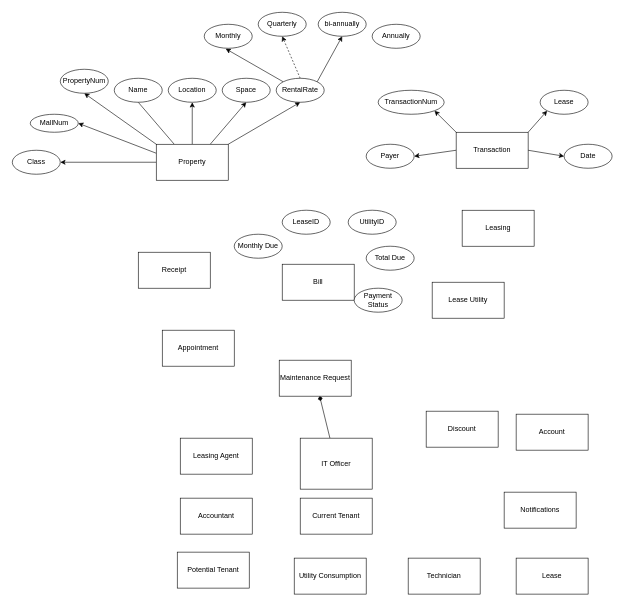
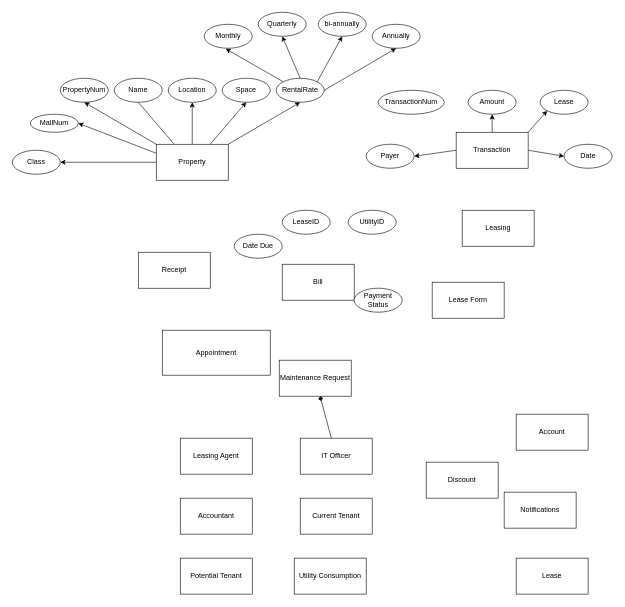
(292, 60) -> (292, 60)
none -> (358, 71)
(84, 81) -> (84, 90)
none -> (492, 102)
none -> (492, 119)
(451, 127) -> none
(258, 246) -> (258, 246)
(390, 258) -> none
(468, 300) -> (468, 300)
(198, 348) -> (216, 353)
(462, 429) -> (462, 480)
(336, 464) -> (336, 456)
(213, 570) -> (216, 576)
(444, 576) -> none
